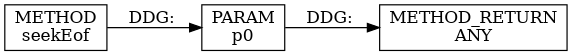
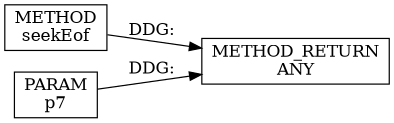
(148, 28) -> (148, 41)
(243, 36) -> (56, 103)
